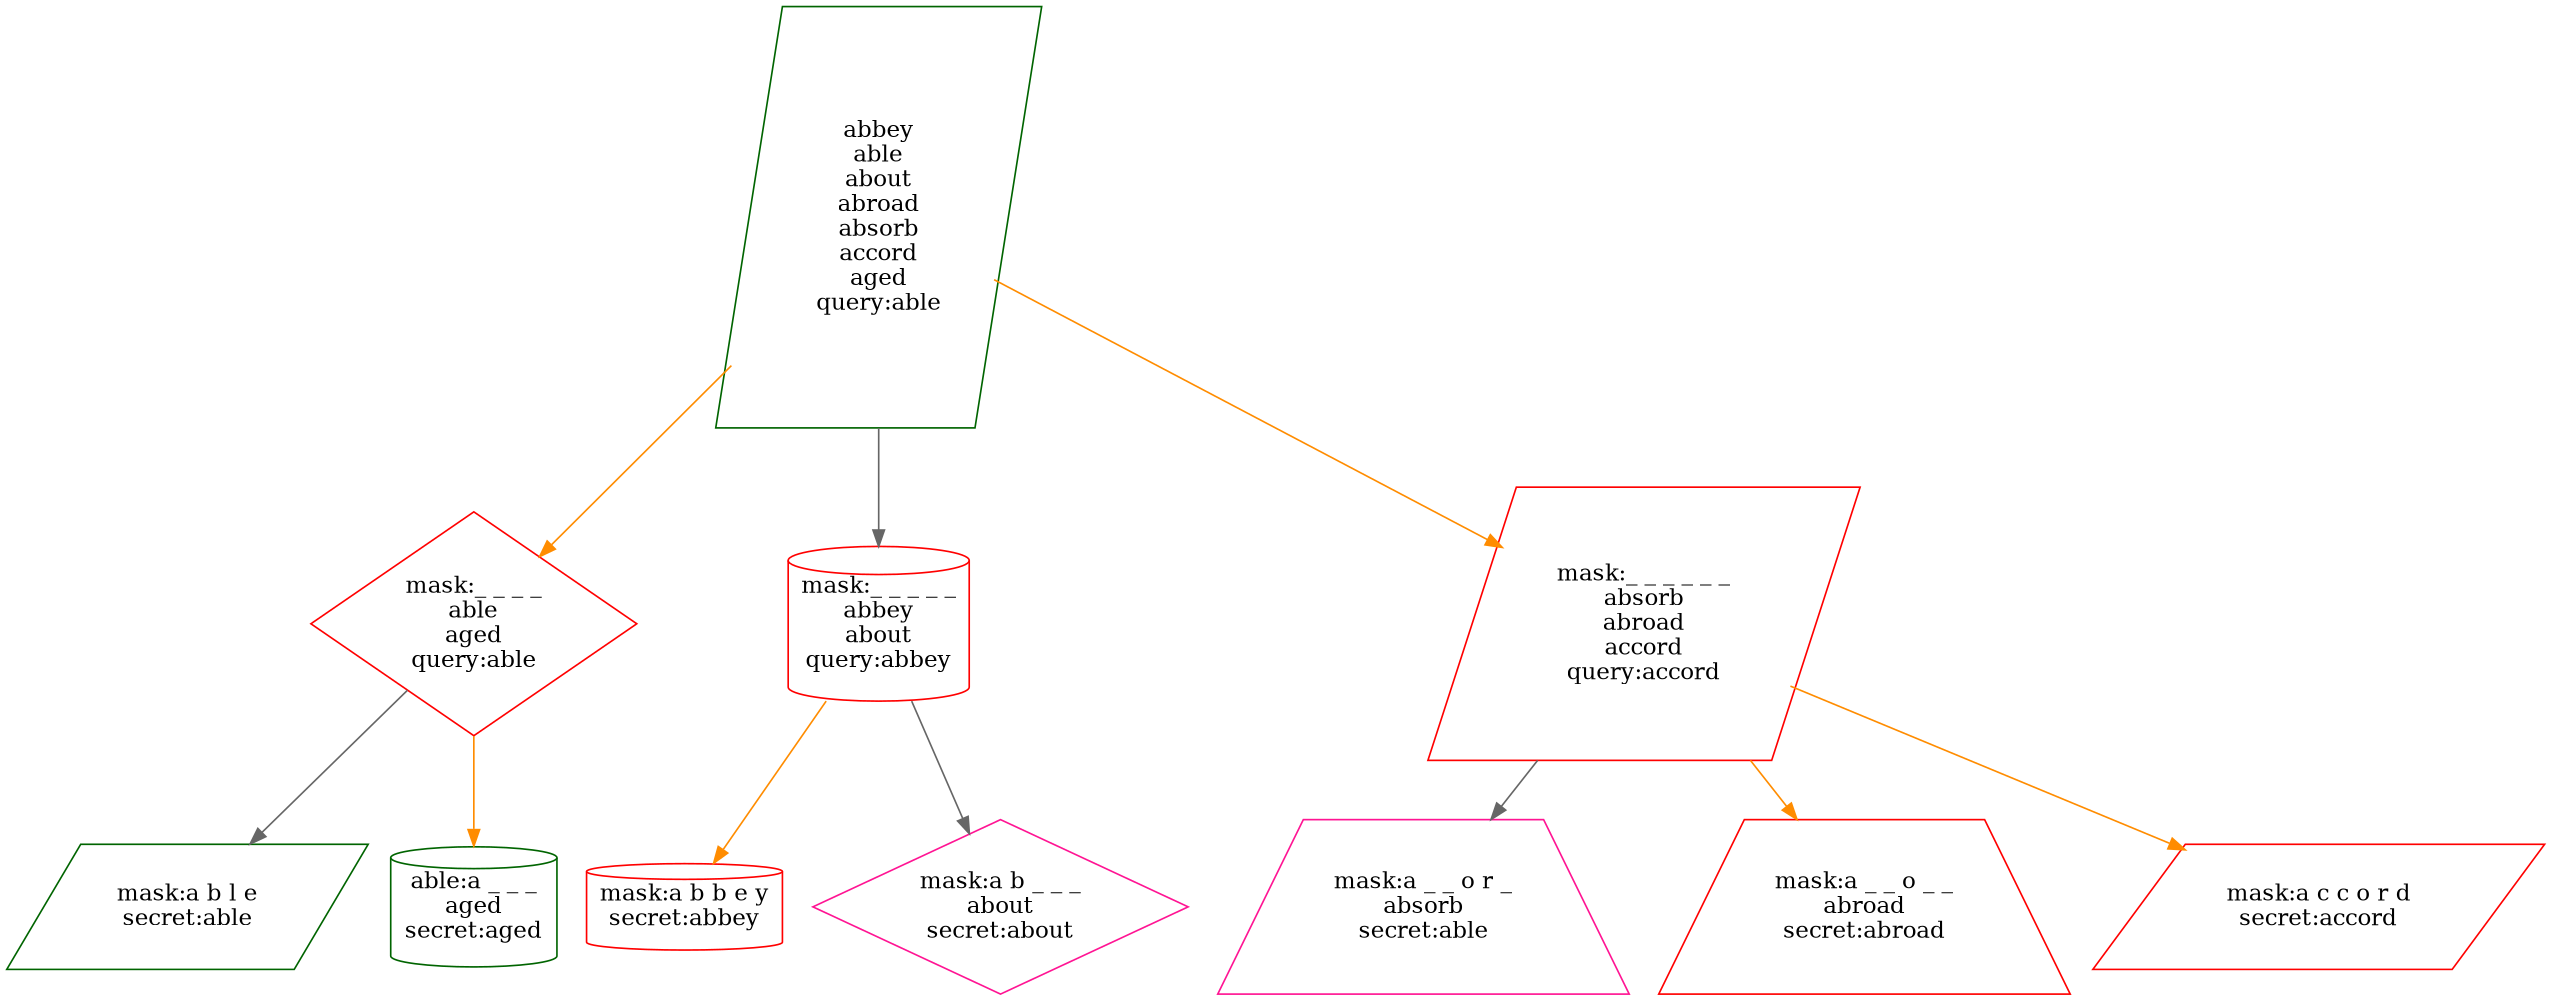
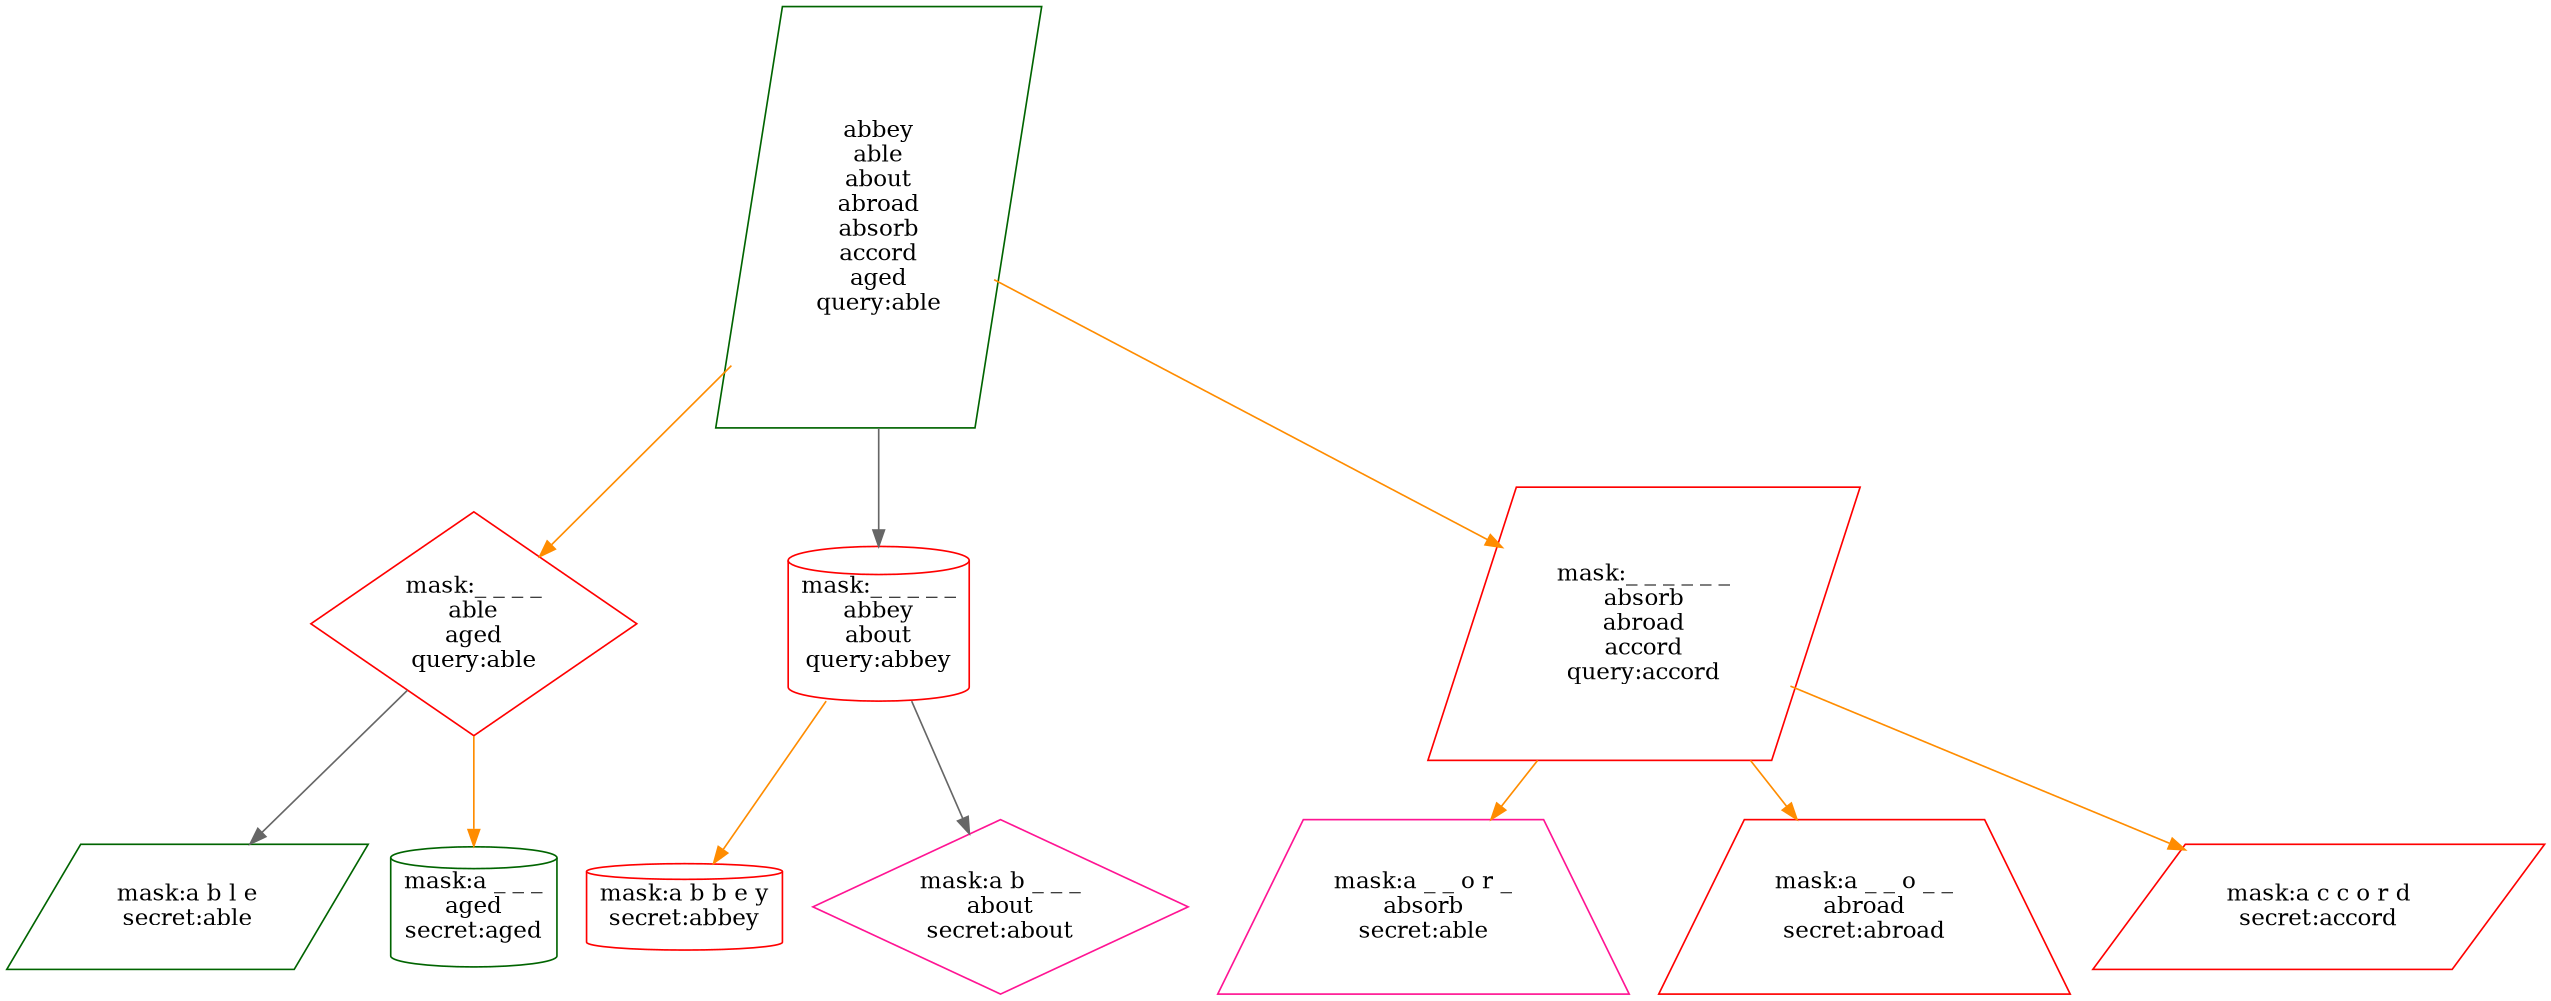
(1519, 783) -> (1519, 783)
(474, 907) -> (474, 907)
